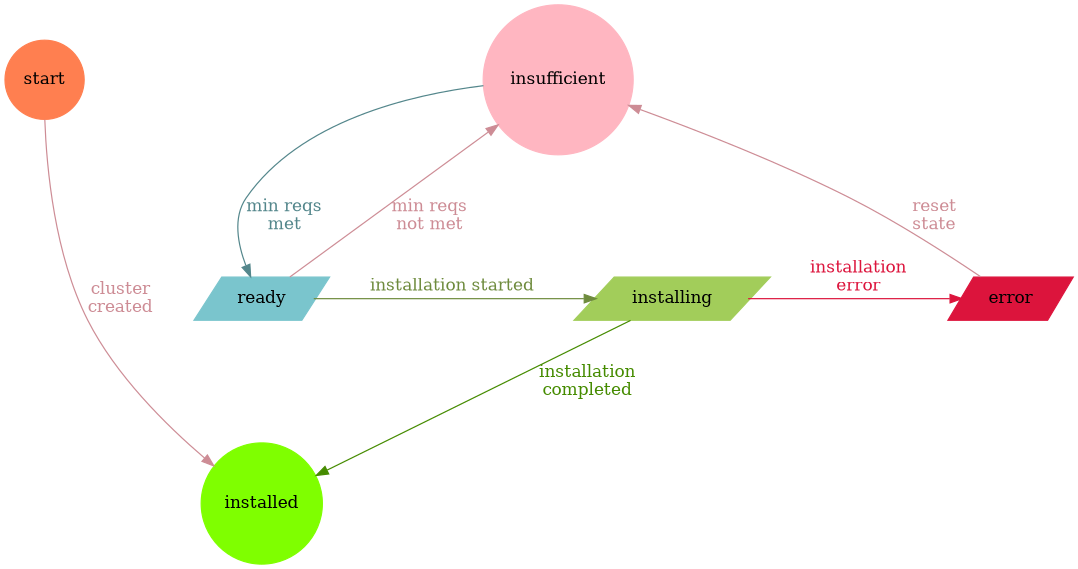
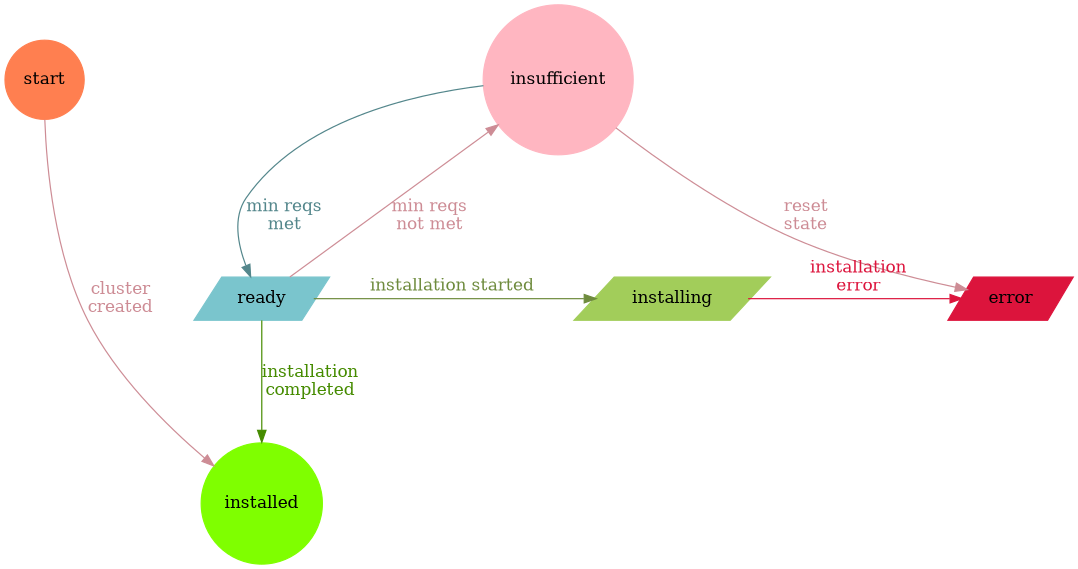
(816, 182) -> (775, 230)
(479, 395) -> (262, 375)
